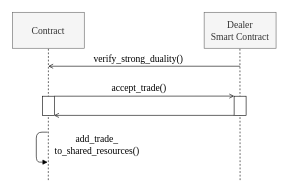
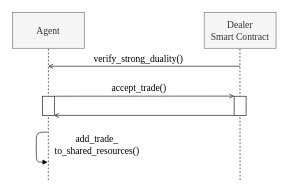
(48, 30) -> (48, 30)
